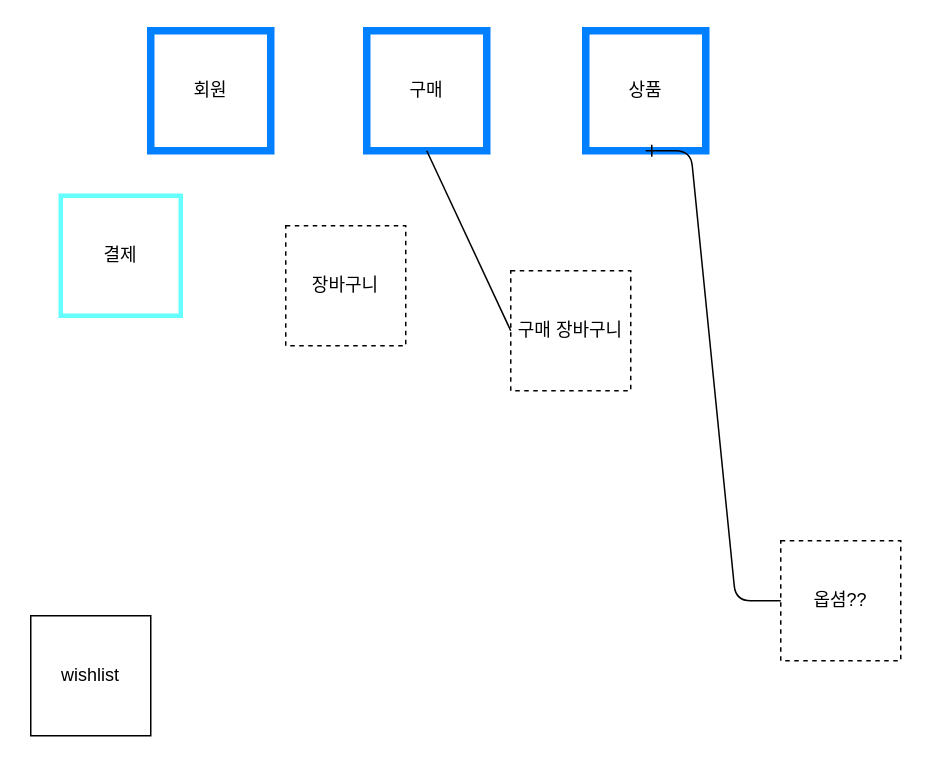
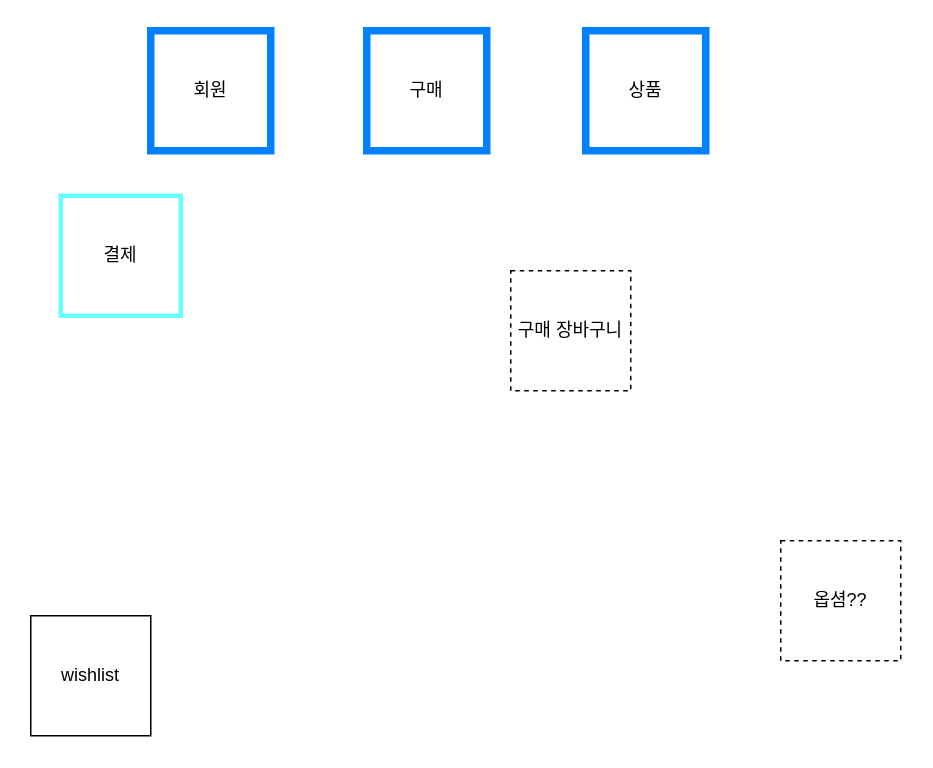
(469, 241) -> none
(346, 286) -> none
(713, 376) -> none
